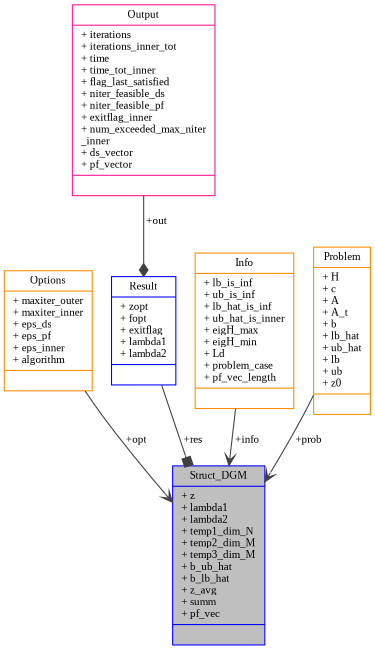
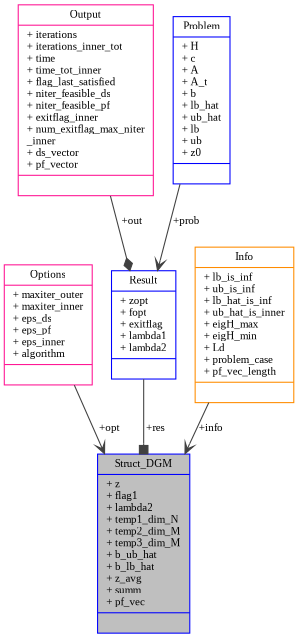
(144, 129) -> (86, 129)
(48, 331) -> (48, 325)
(342, 331) -> (202, 100)
(293, 434) -> (170, 222)
(205, 508) -> (122, 496)
